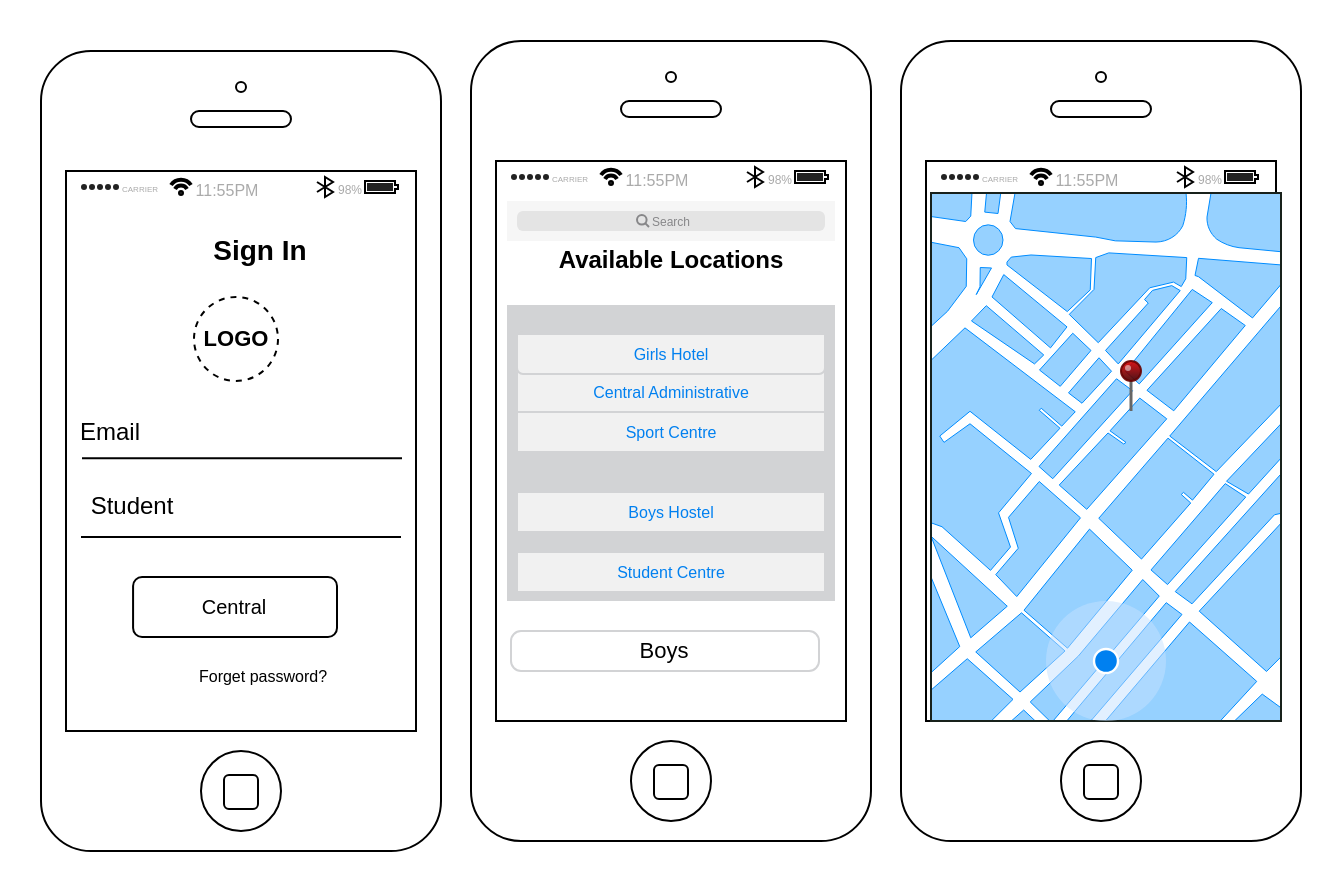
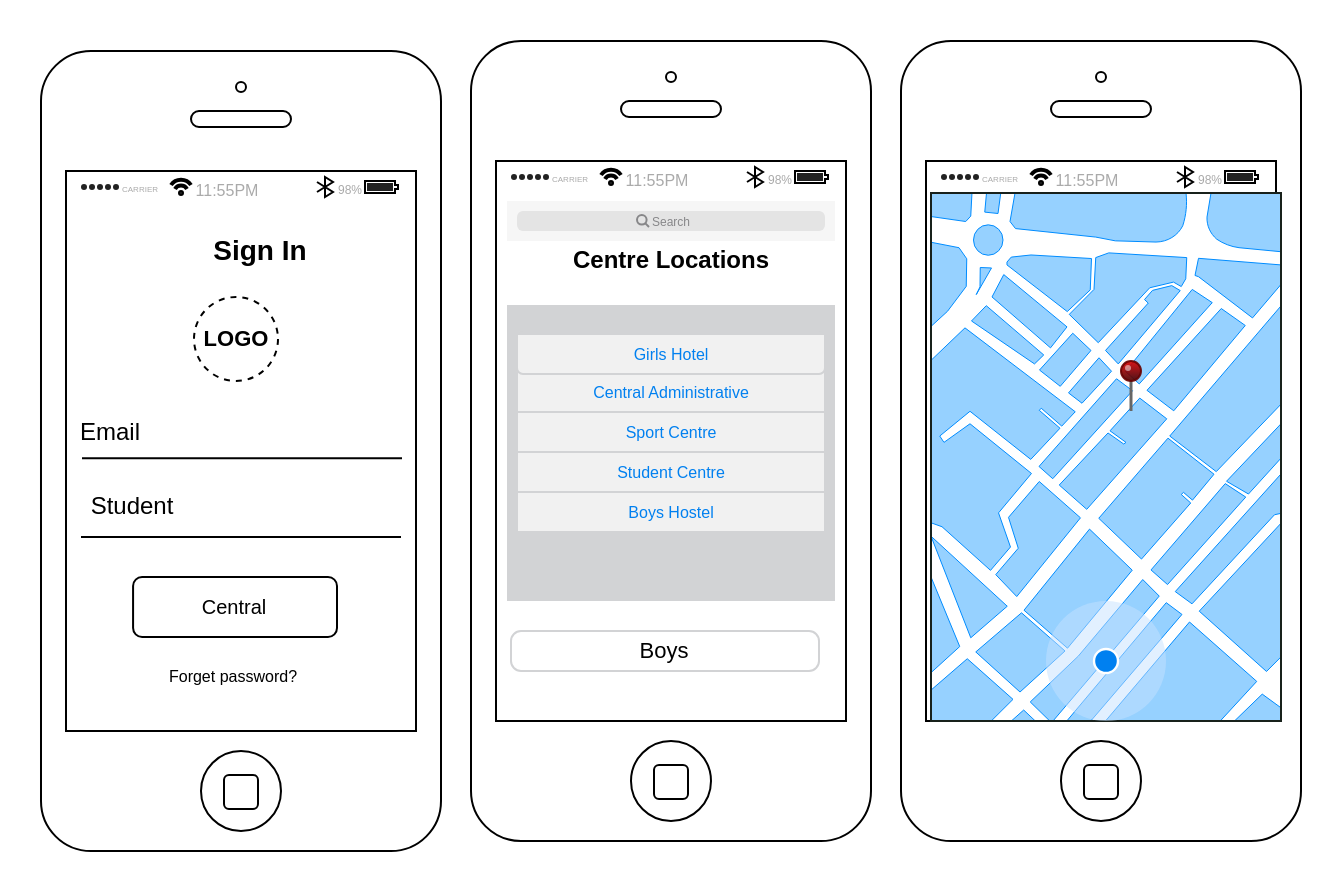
(672, 261) -> (672, 261)
(671, 572) -> (671, 472)
(265, 677) -> (235, 677)
